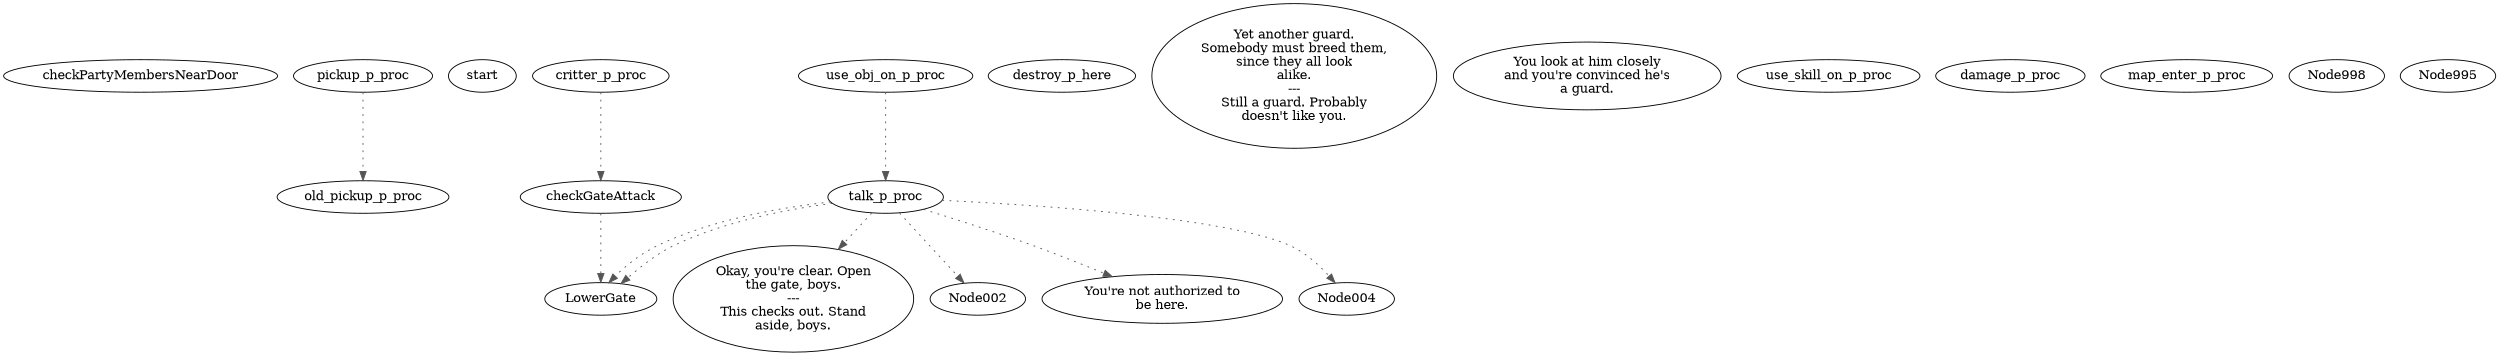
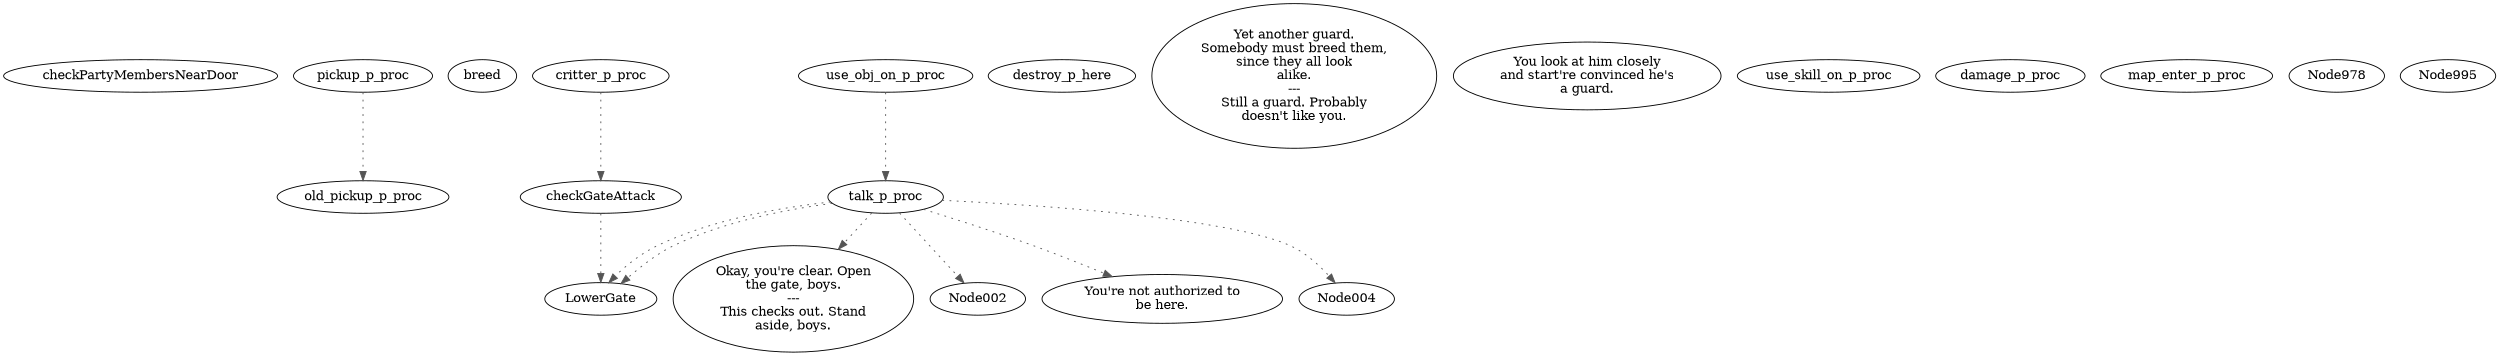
(482, 76) -> (482, 76)
(1587, 76) -> (1587, 76)
(2337, 76) -> (2337, 76)
